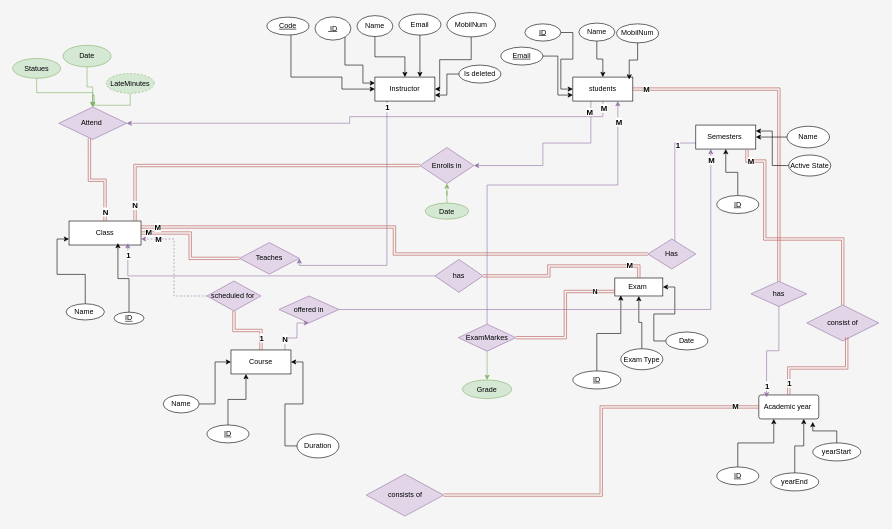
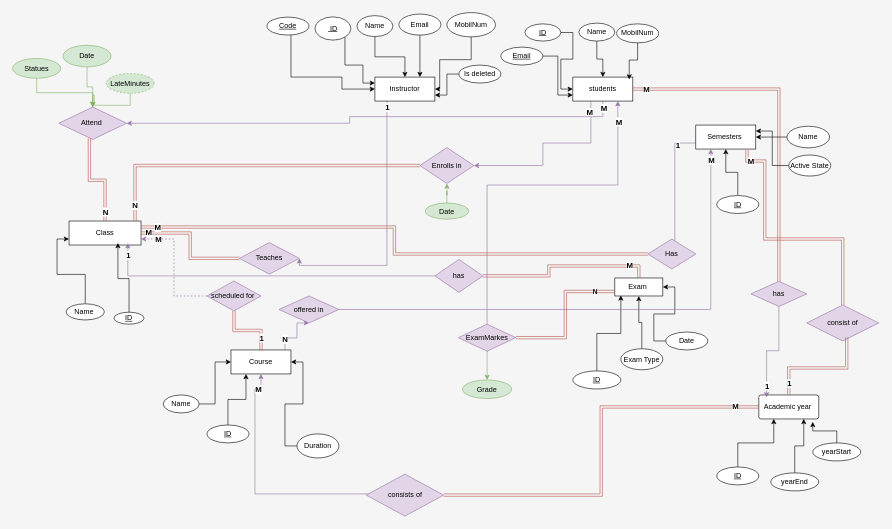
none -> (261, 389)
